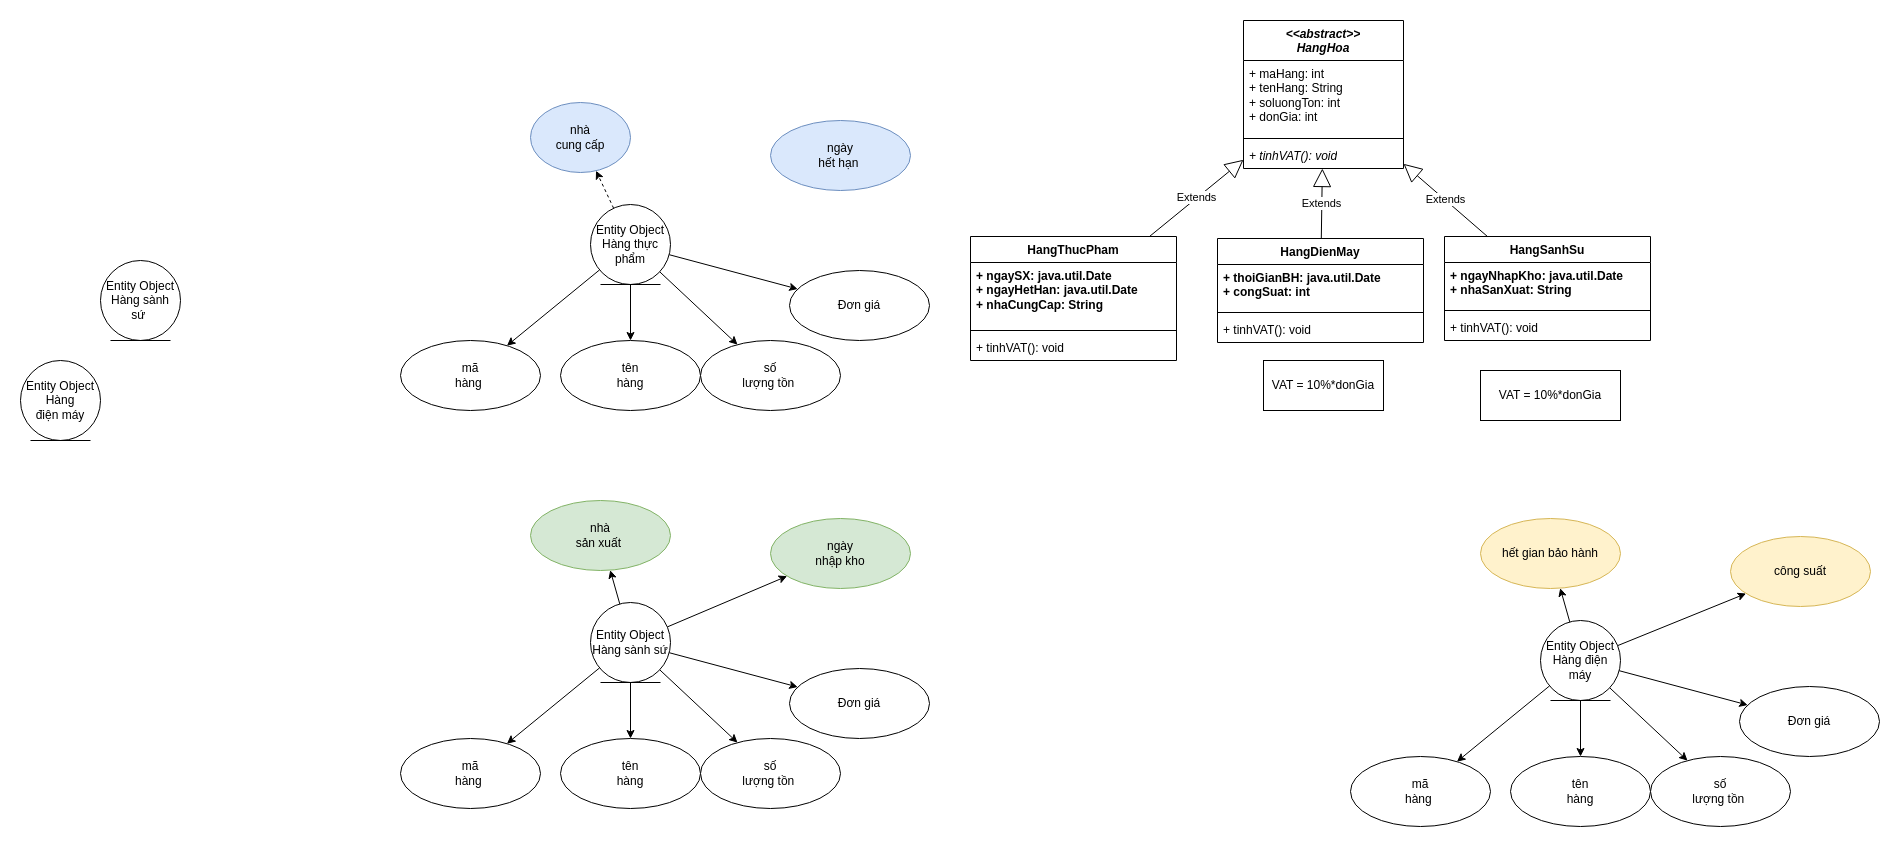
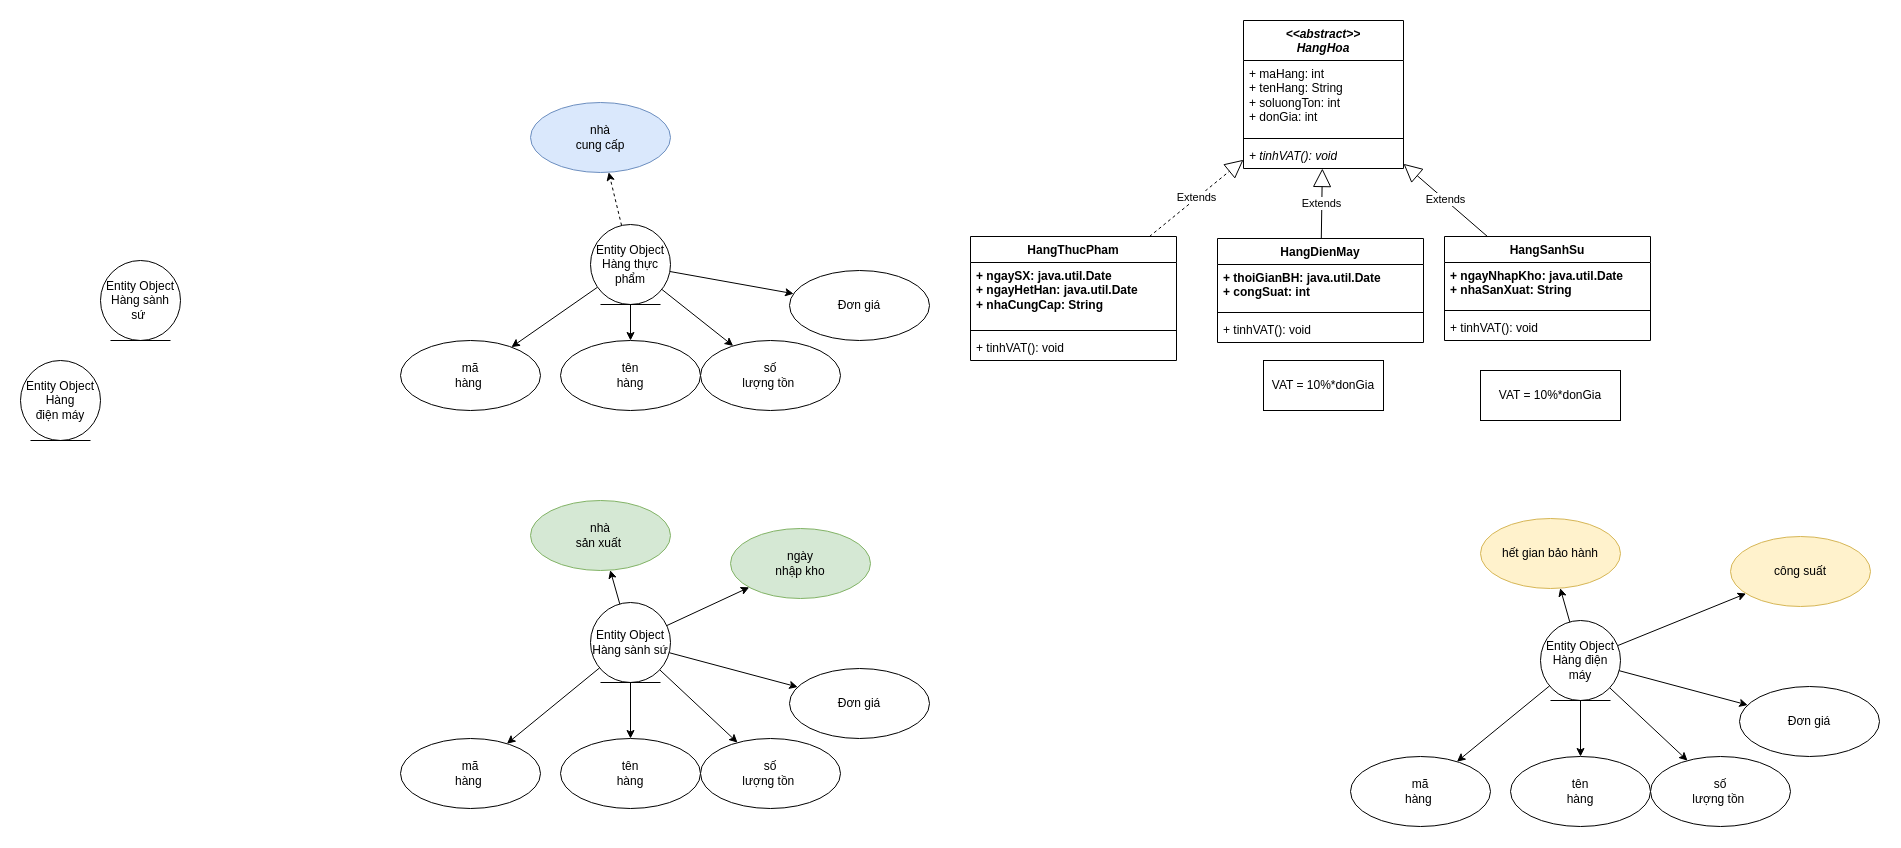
(581, 138) -> (601, 138)
(841, 156) -> none
(1169, 221) -> (1169, 221)
(631, 245) -> (631, 265)
(841, 554) -> (801, 564)
